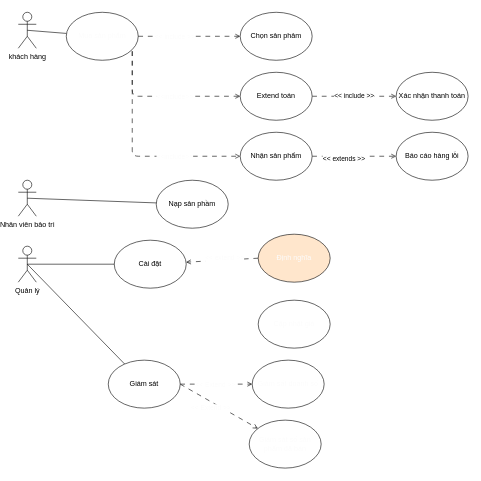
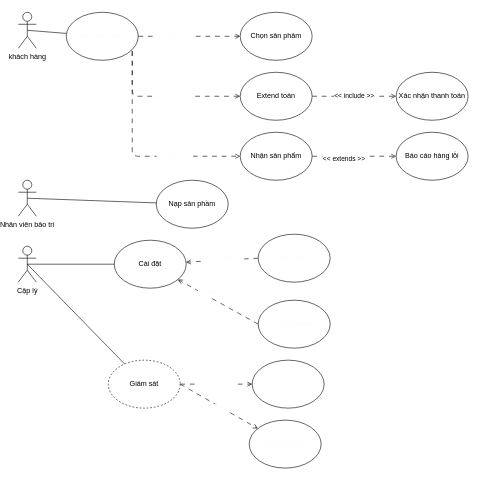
(294, 258) -> (294, 258)
(28, 291) -> (28, 291)
none -> (235, 311)
(144, 384) -> (144, 384)
